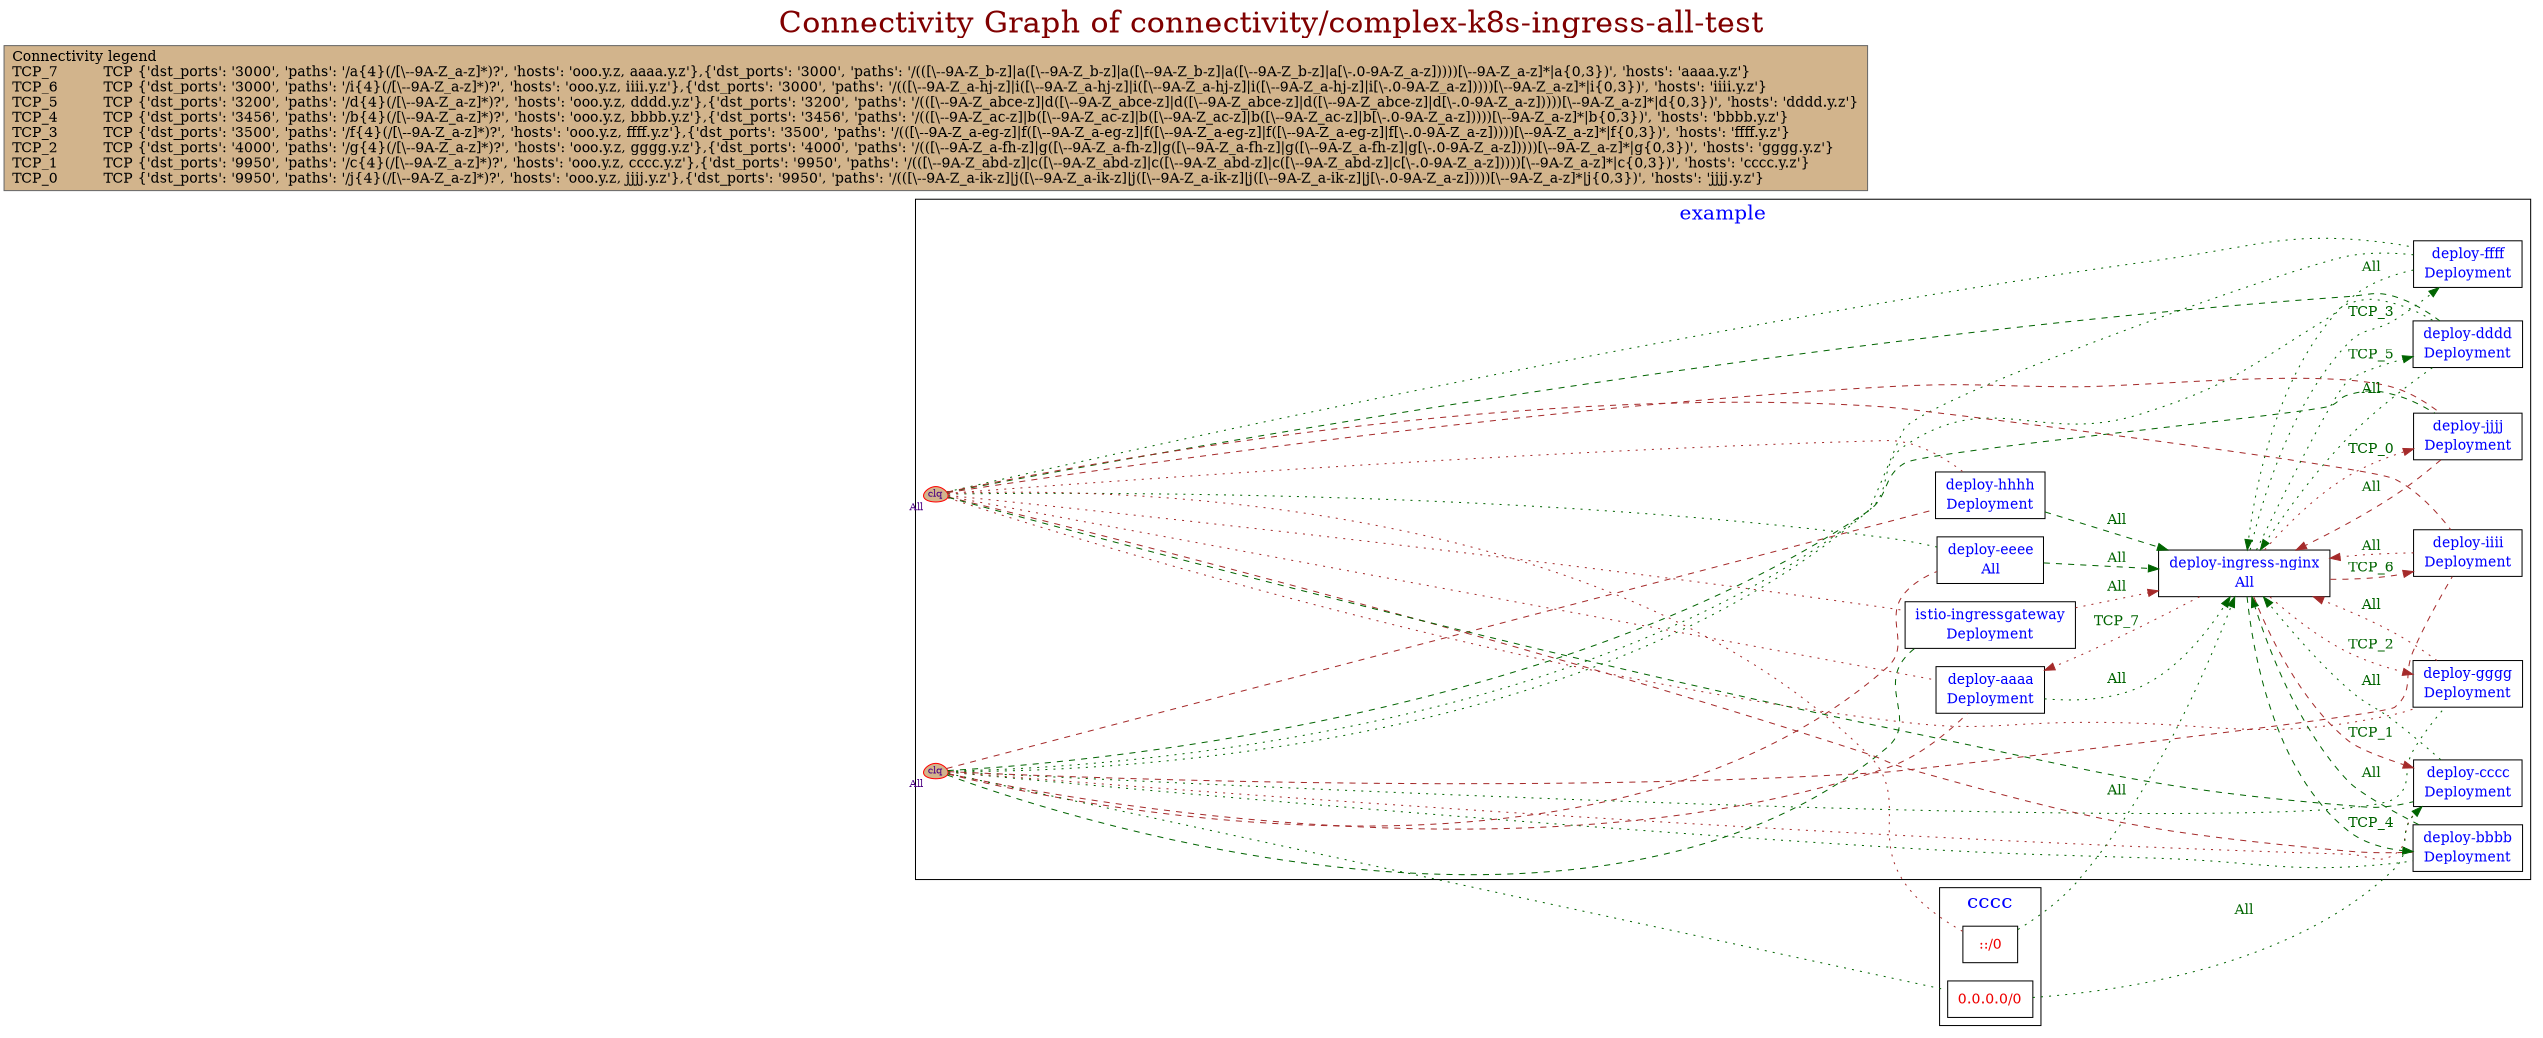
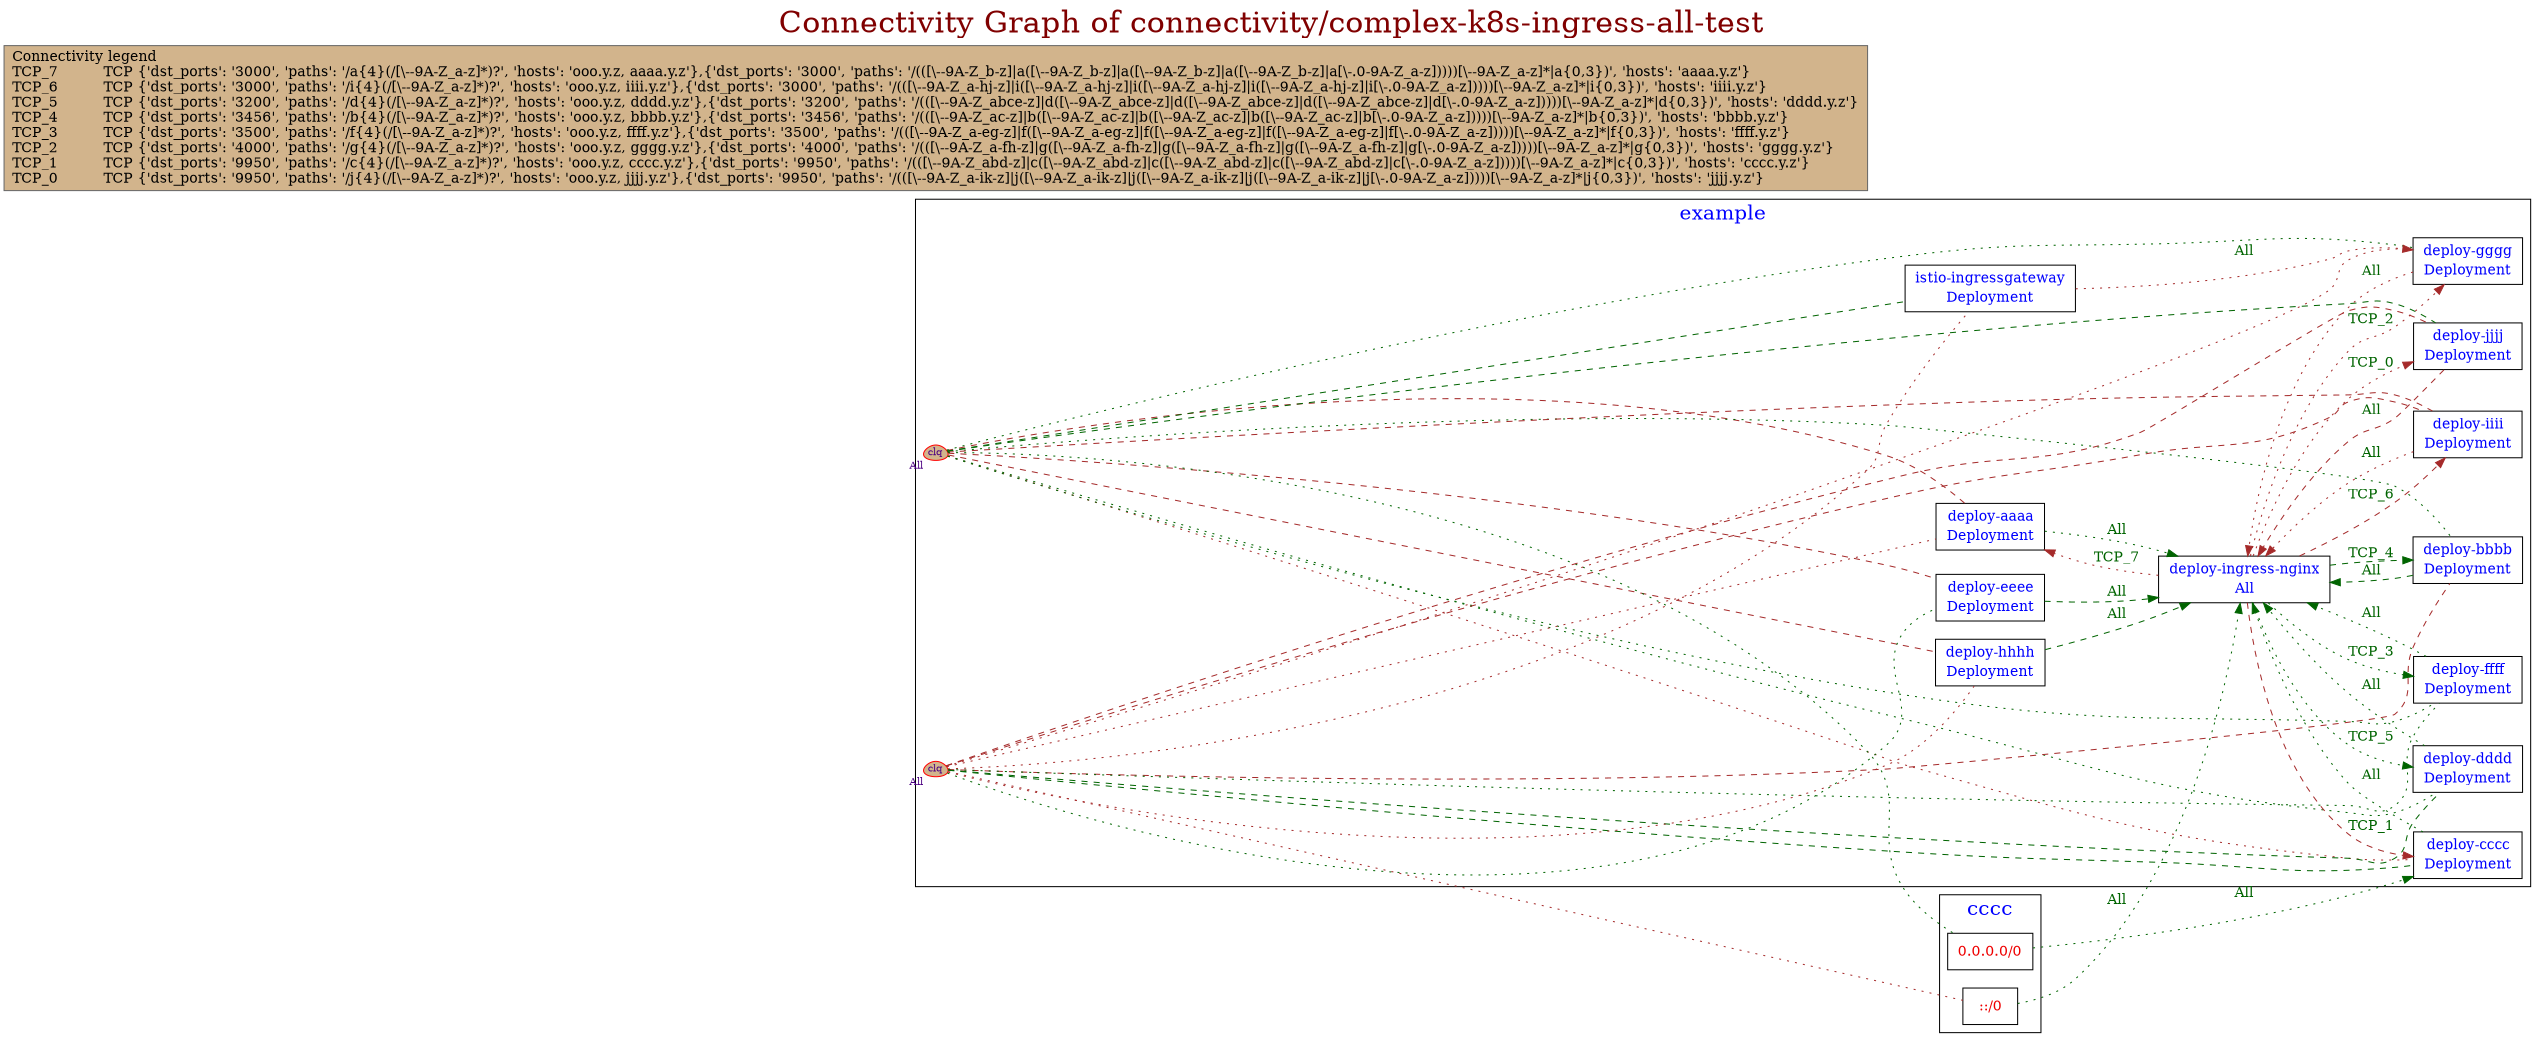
(1991, 569) -> (1991, 607)
(2112, 600) -> (2241, 276)
